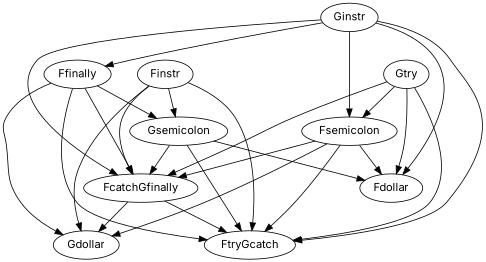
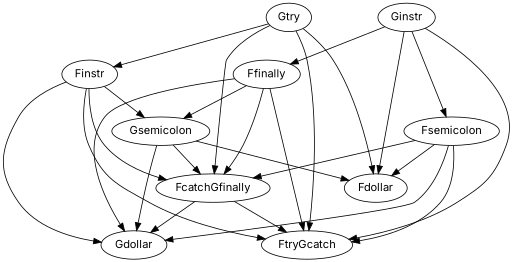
(103, 41) -> none
(382, 99) -> (195, 44)
(212, 185) -> (147, 184)
